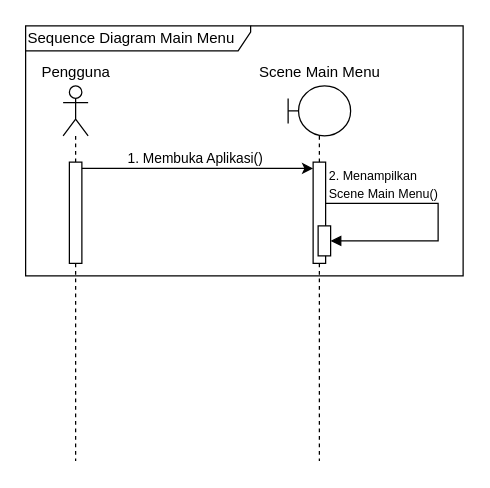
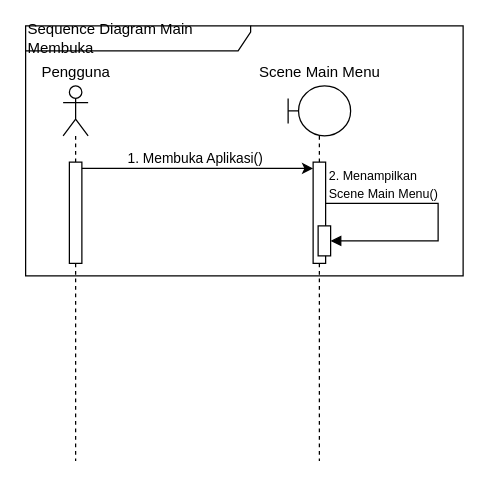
(128, 38) -> (139, 38)
